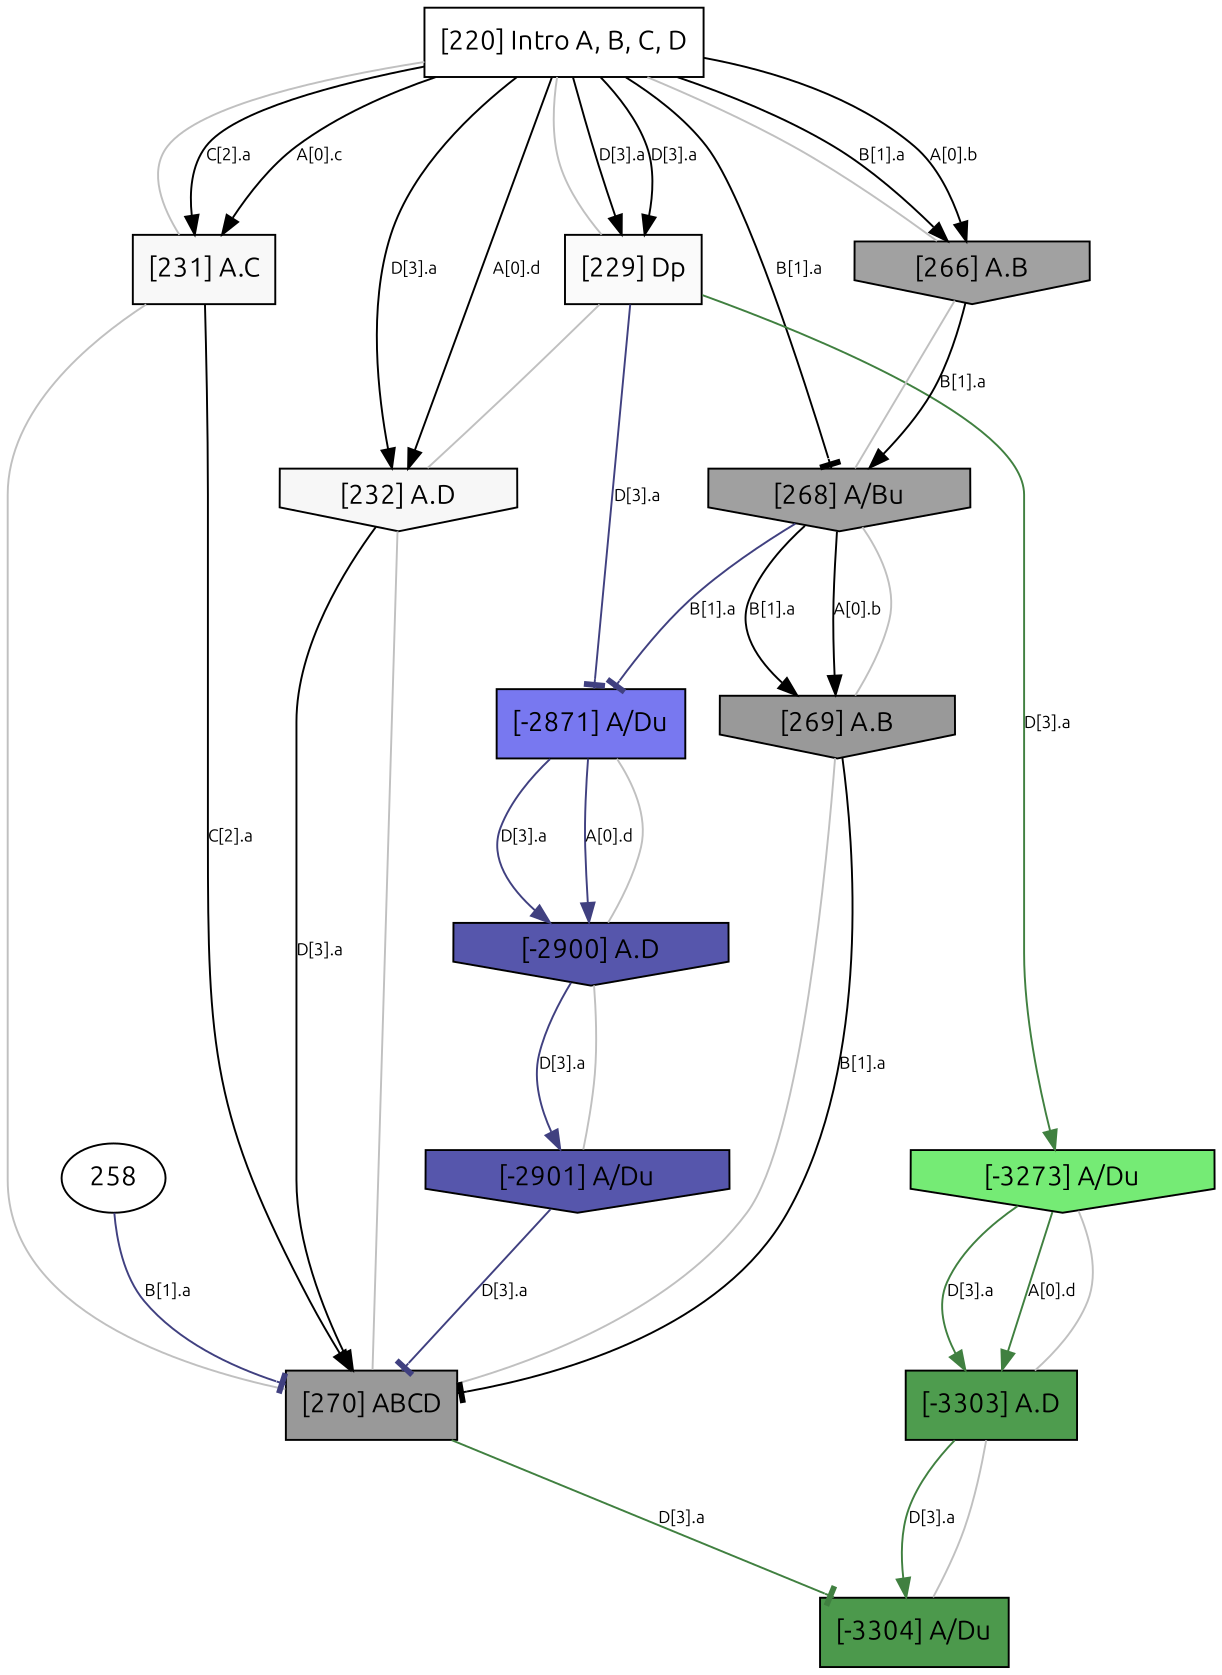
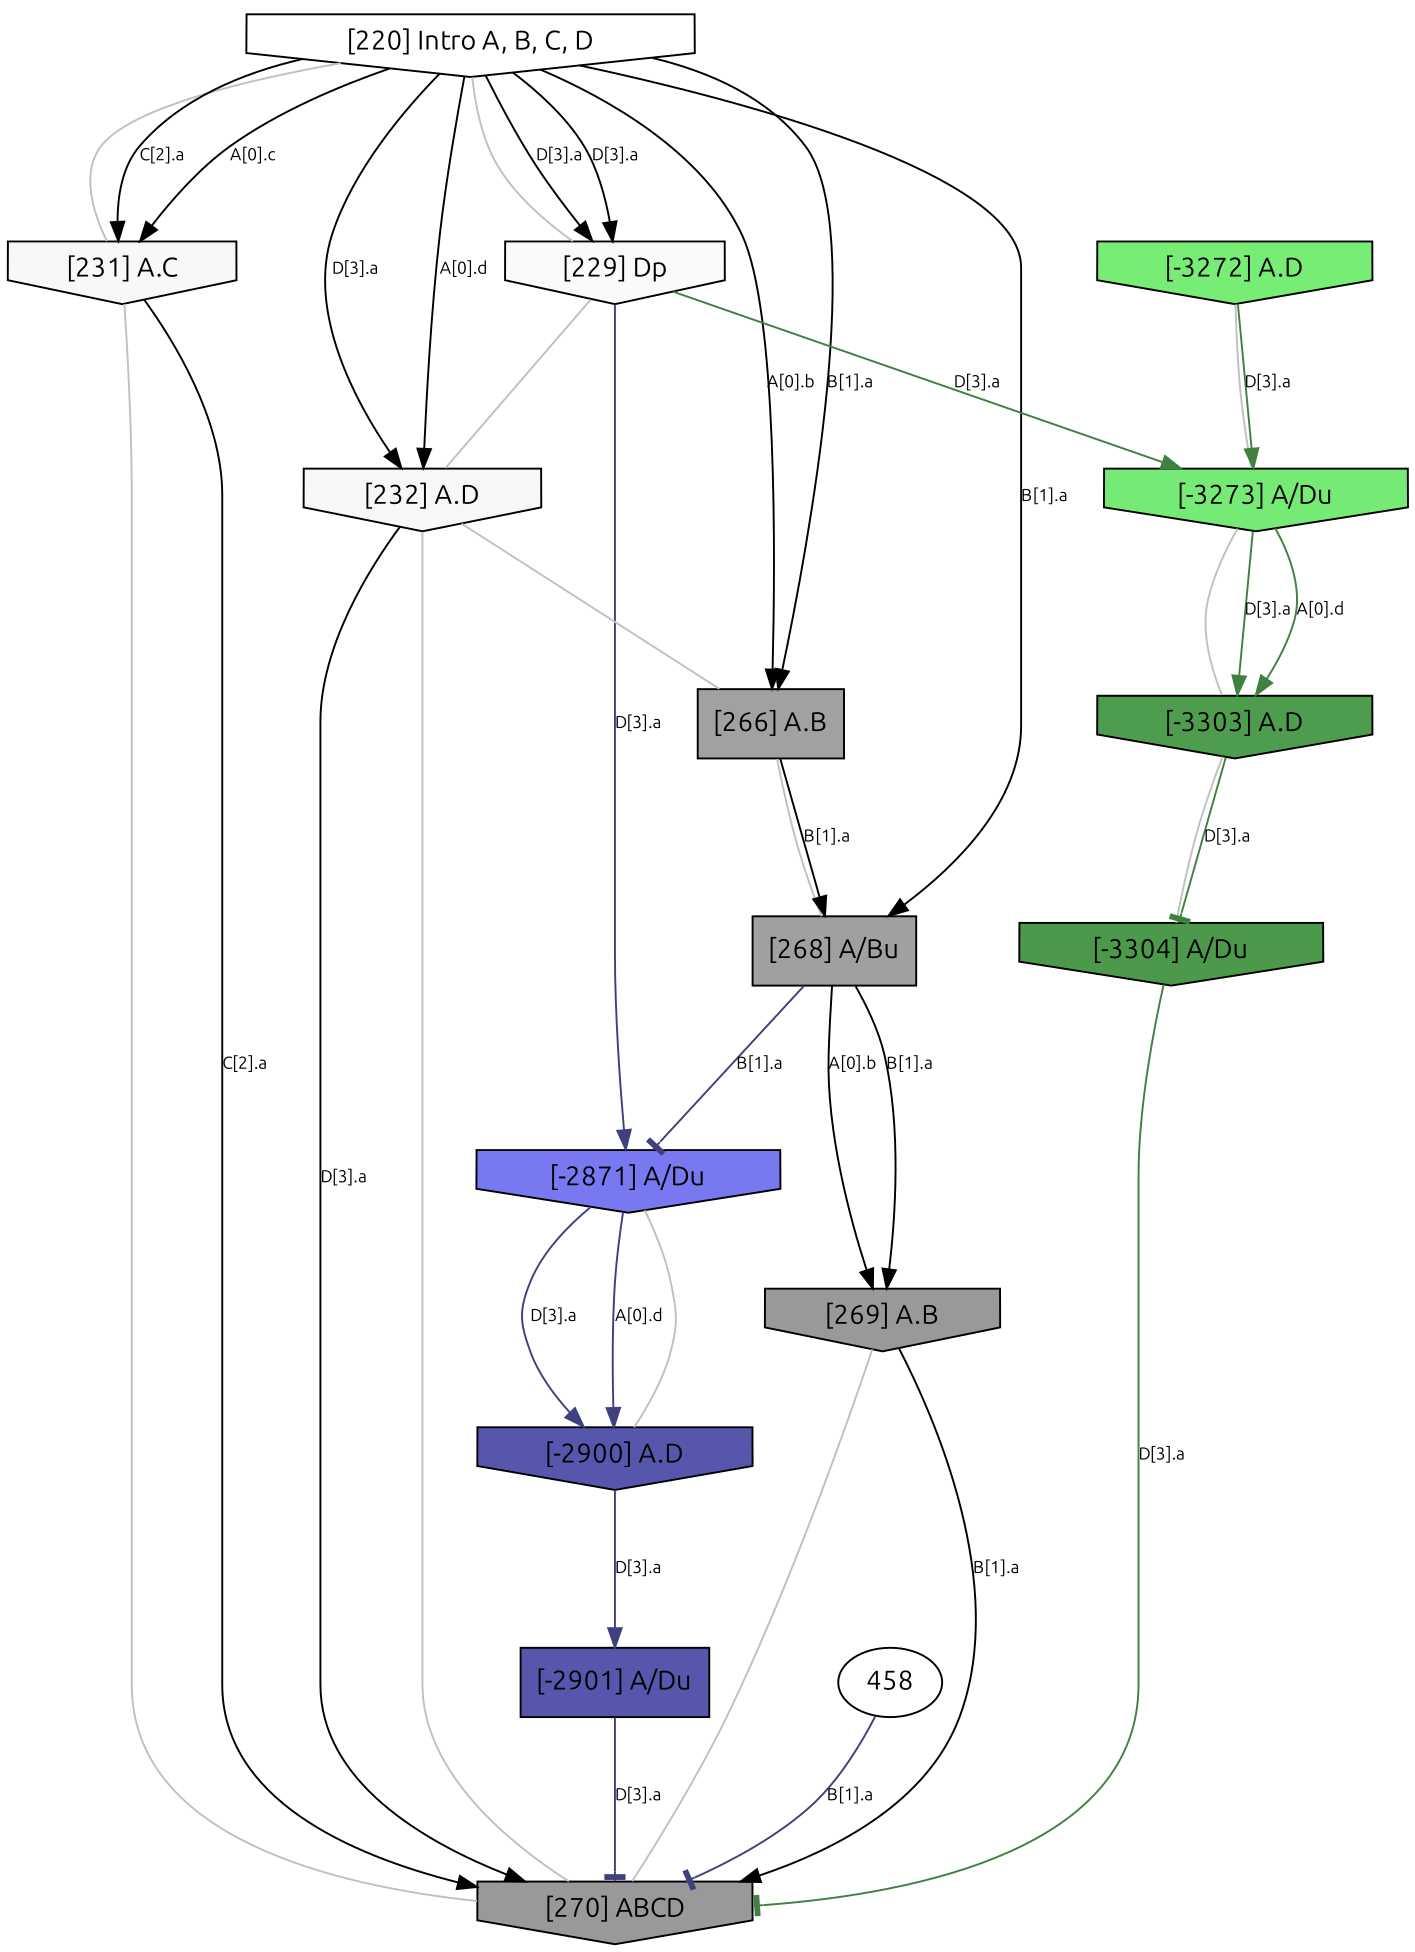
(564, 42) -> (471, 42)
(798, 149) -> (591, 606)
(757, 249) -> (1021, 356)
(204, 270) -> (122, 270)
(633, 270) -> (615, 270)
(972, 270) -> (771, 724)
none -> (1235, 270)
(613, 492) -> (615, 718)
(839, 497) -> (834, 951)
(890, 612) -> none
(591, 724) -> (628, 1178)
(595, 1068) -> none
(806, 1173) -> (973, 1659)
(114, 1178) -> (890, 1682)
(578, 1178) -> (615, 1682)
(372, 1405) -> (615, 1910)
(991, 1405) -> (1235, 724)
(911, 1503) -> (1204, 835)
(638, 1517) -> (1139, 1572)
(914, 1632) -> (1171, 951)
